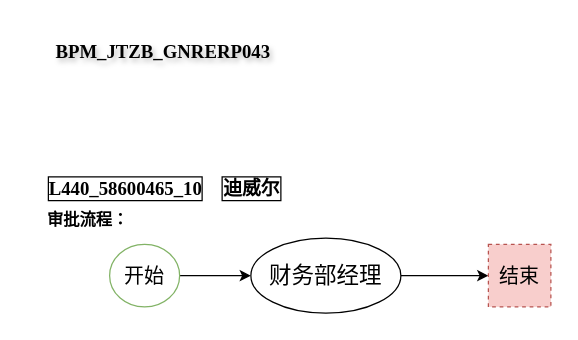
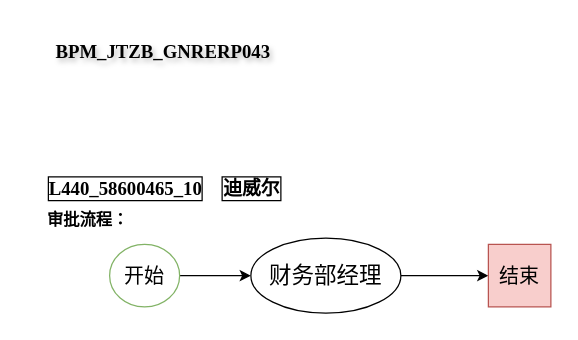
(519, 276) -> (519, 276)
